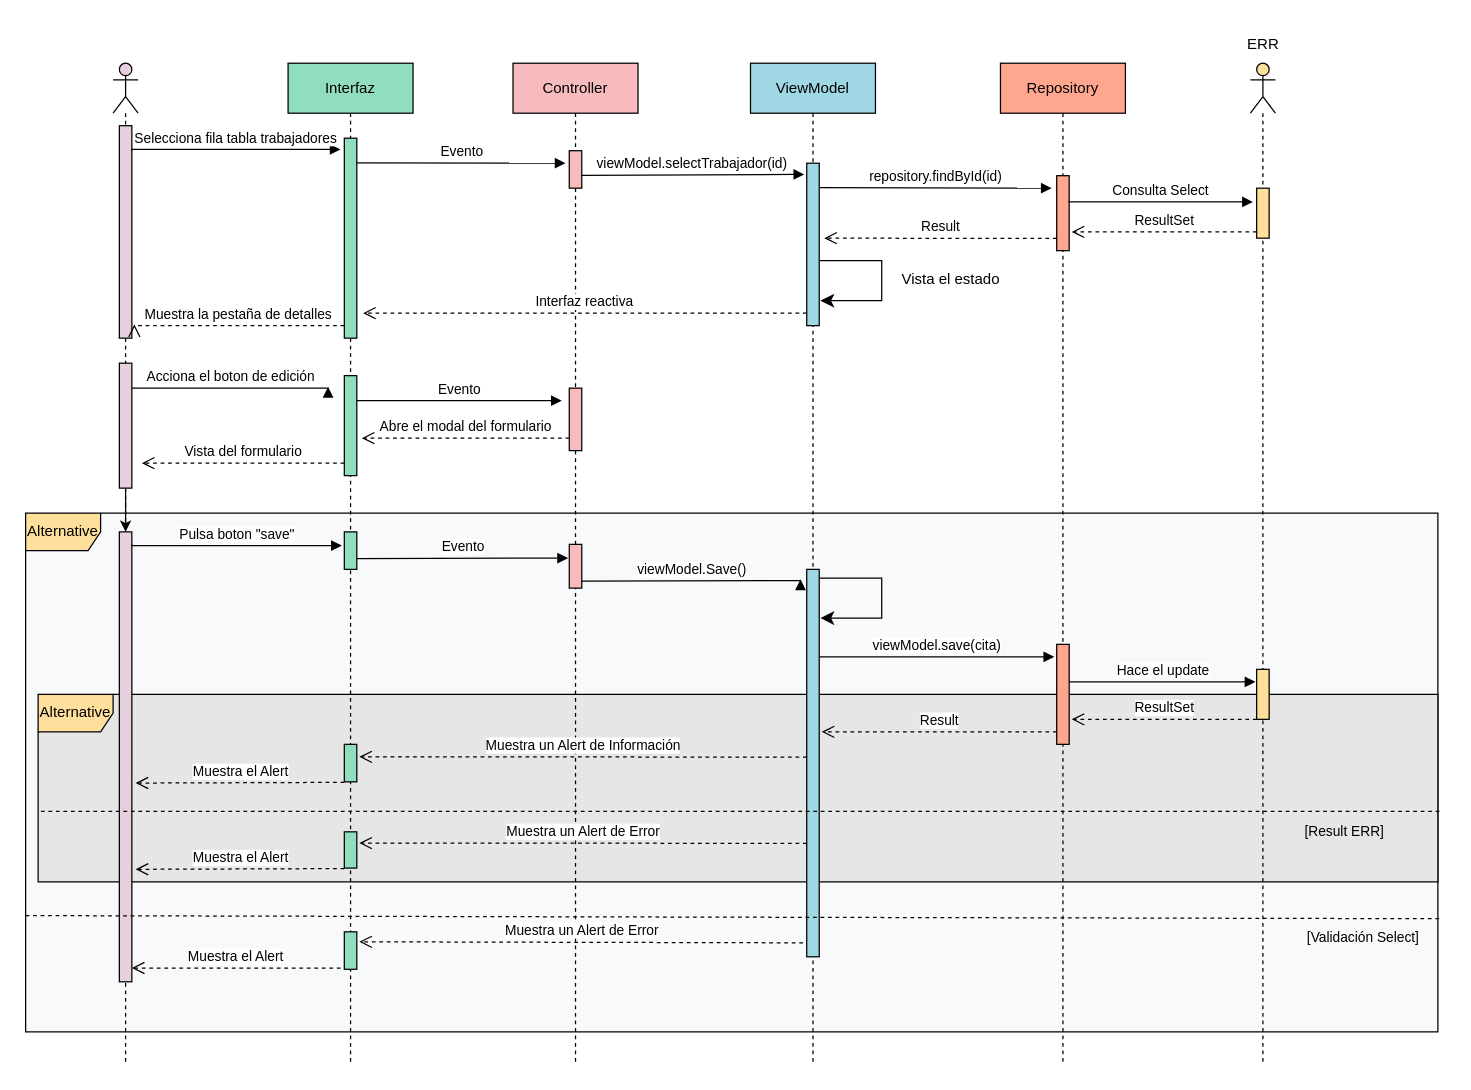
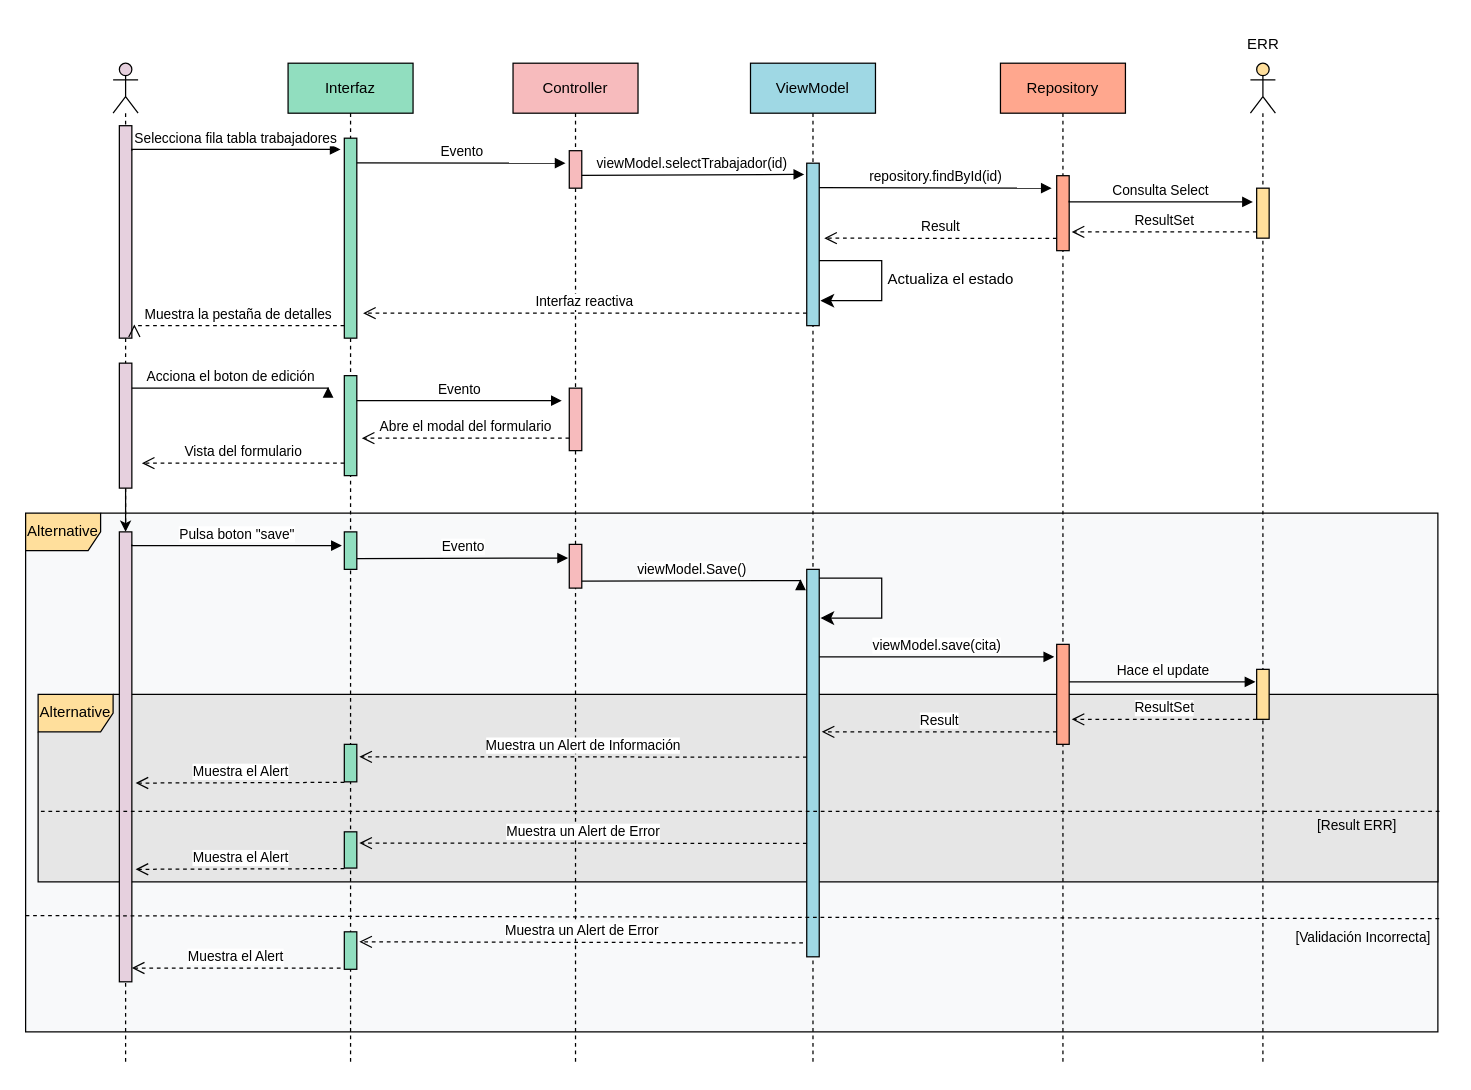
(951, 279) -> (951, 279)
(1344, 832) -> (1357, 826)
(1364, 938) -> (1364, 938)
